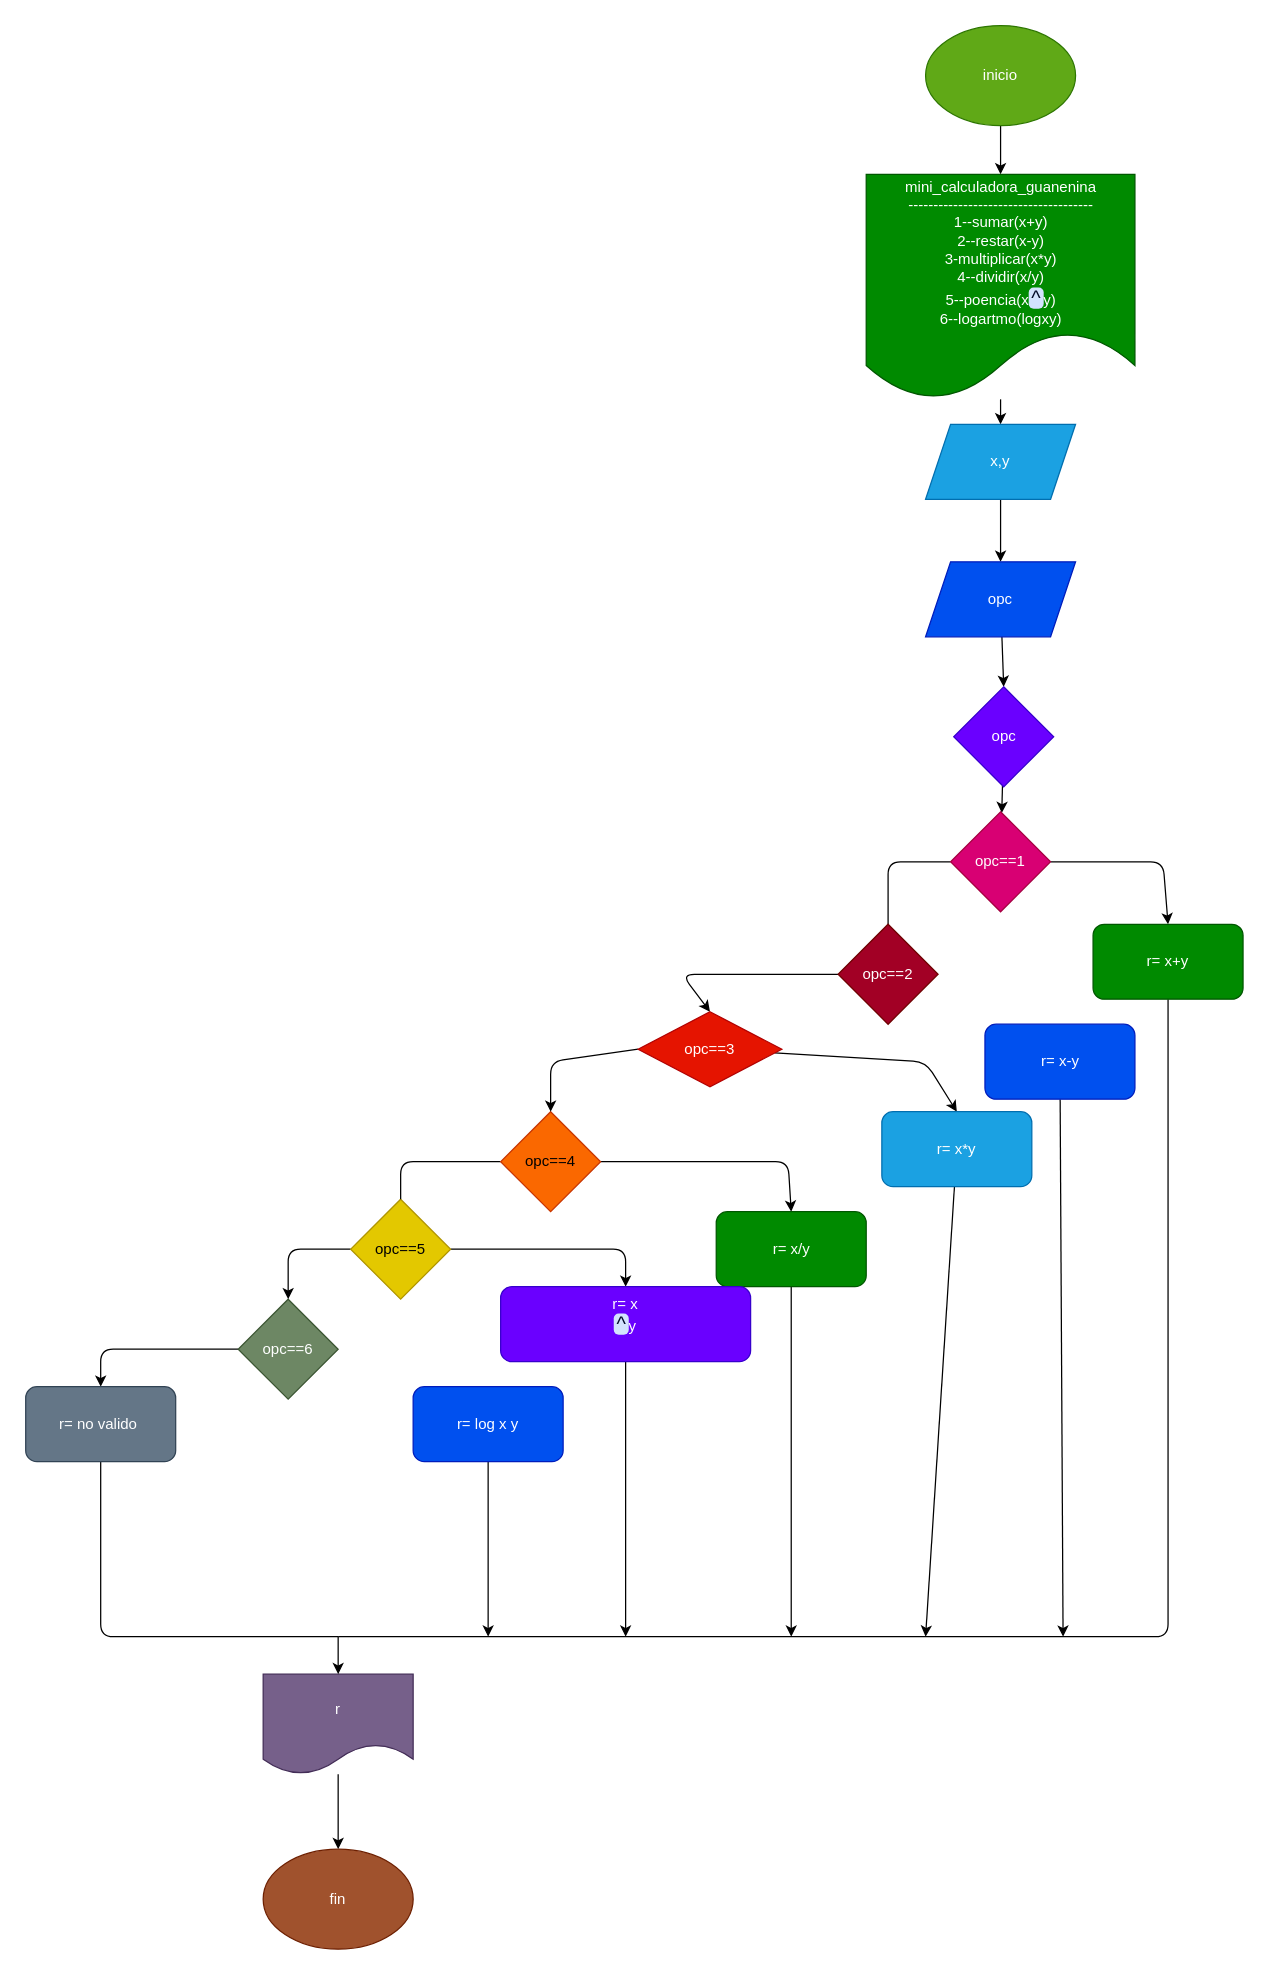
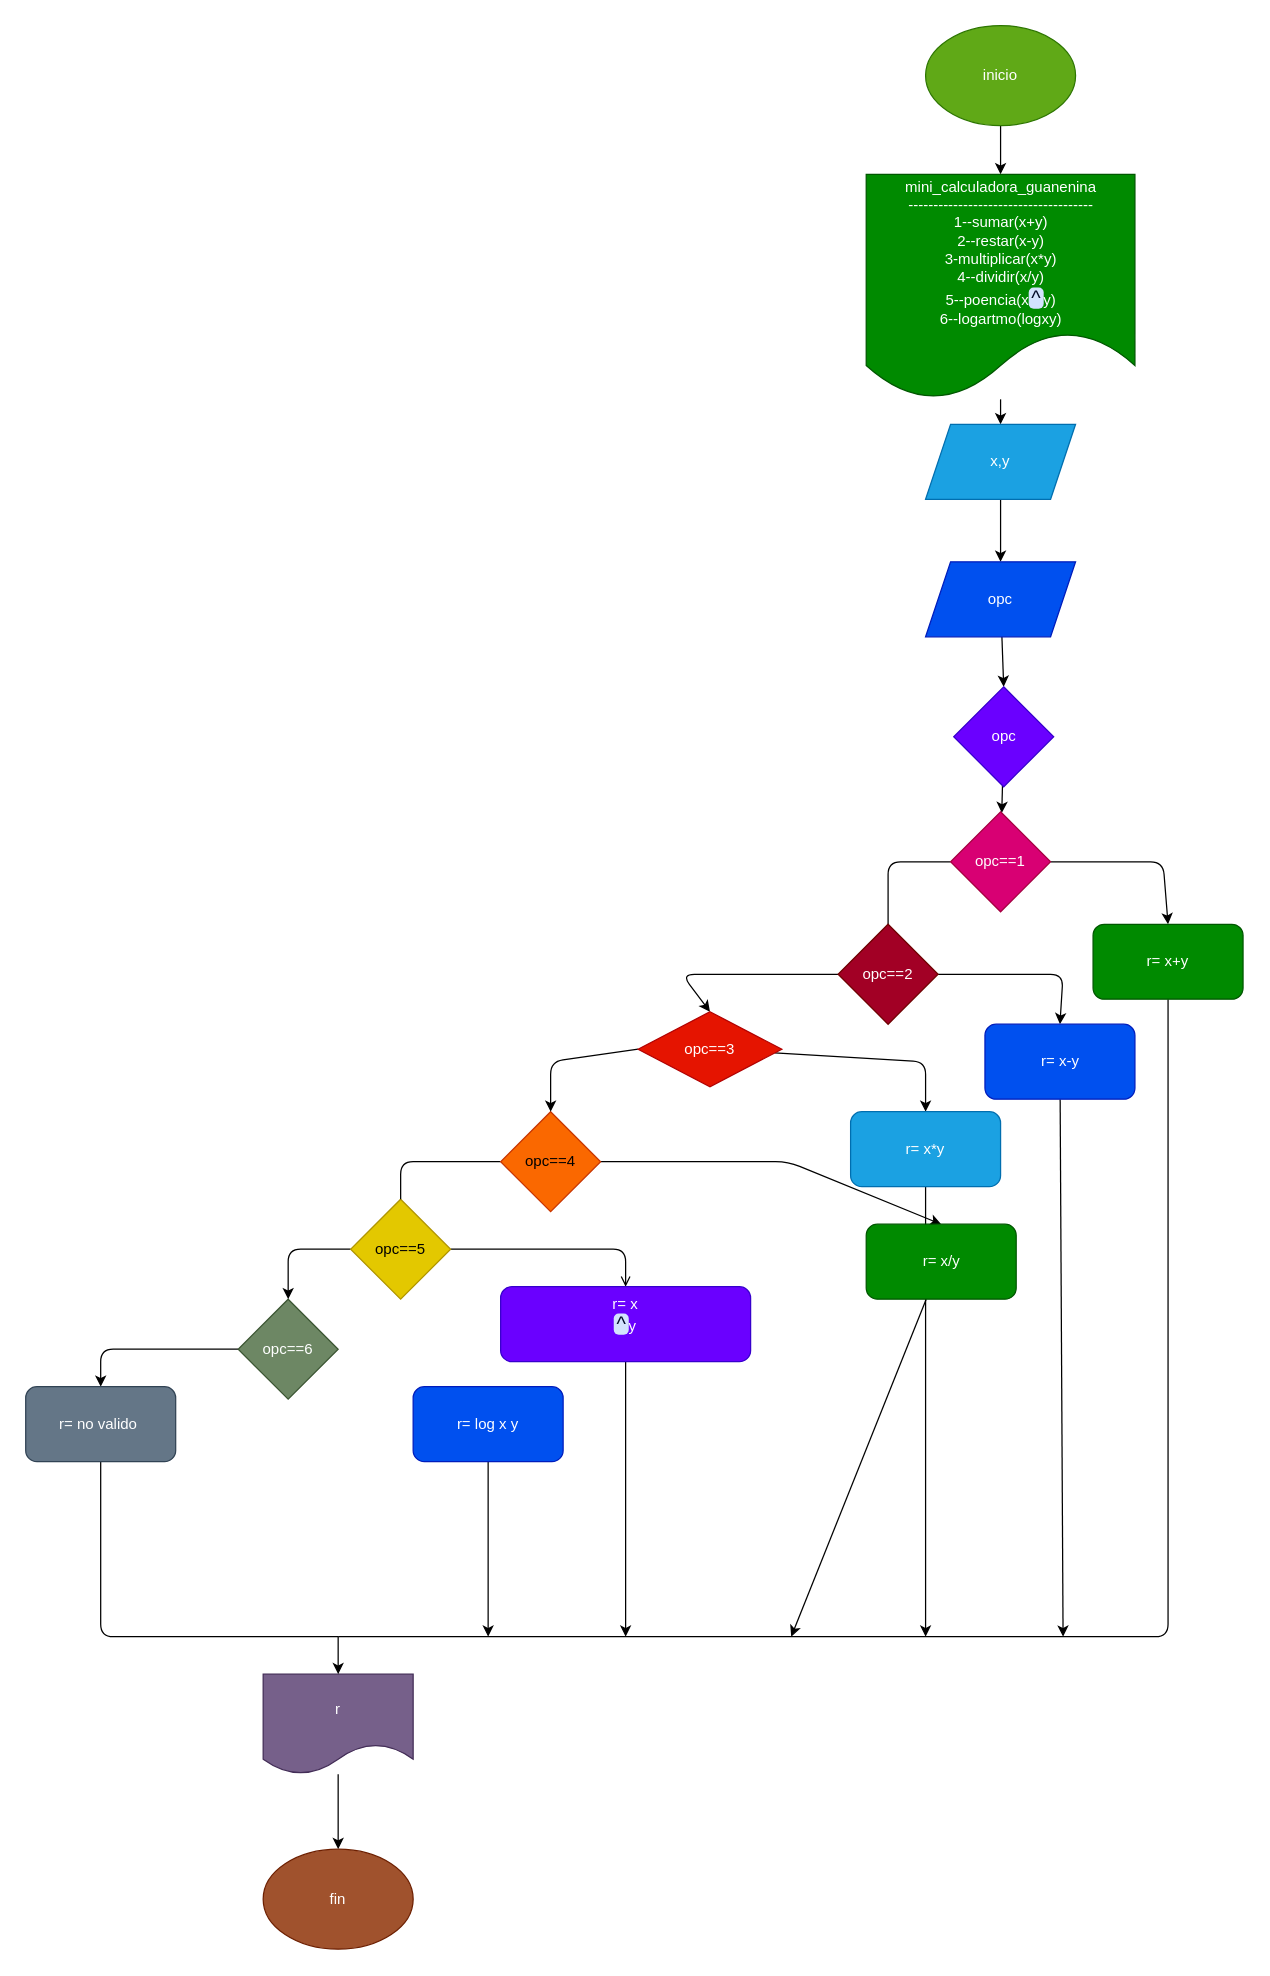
none -> (1015, 974)
(957, 1149) -> (926, 1149)
(791, 1249) -> (941, 1262)
(626, 1277) -> (626, 1279)
